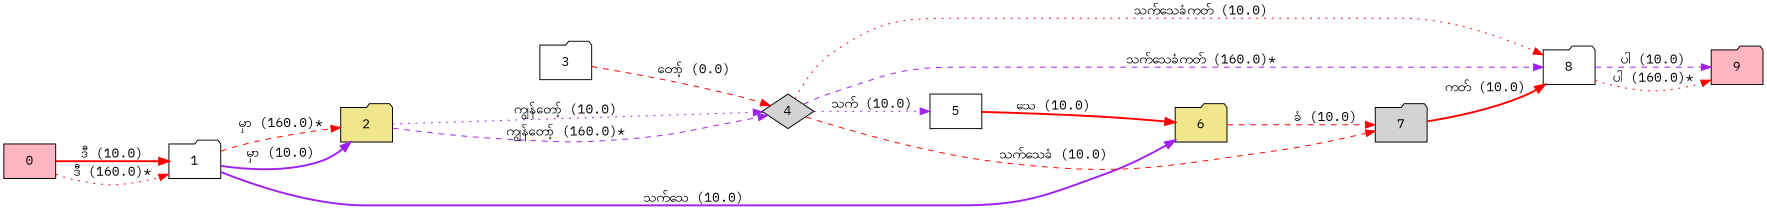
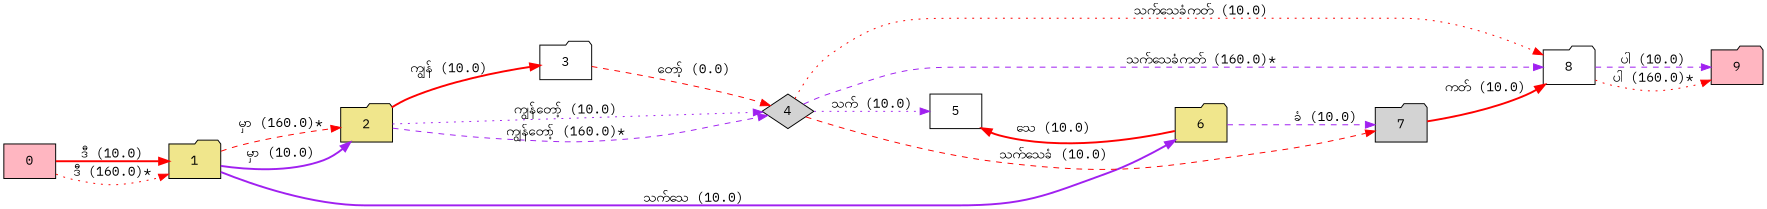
none -> (459, 82)
(1074, 115) -> (1083, 143)
(1296, 125) -> (1296, 125)
(195, 161) -> (195, 161)
